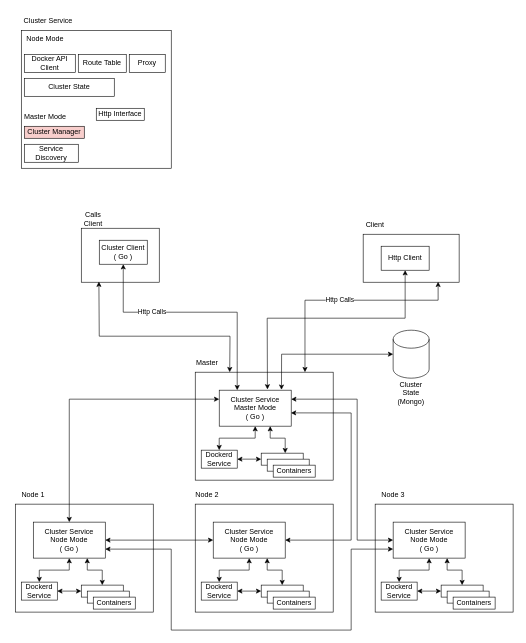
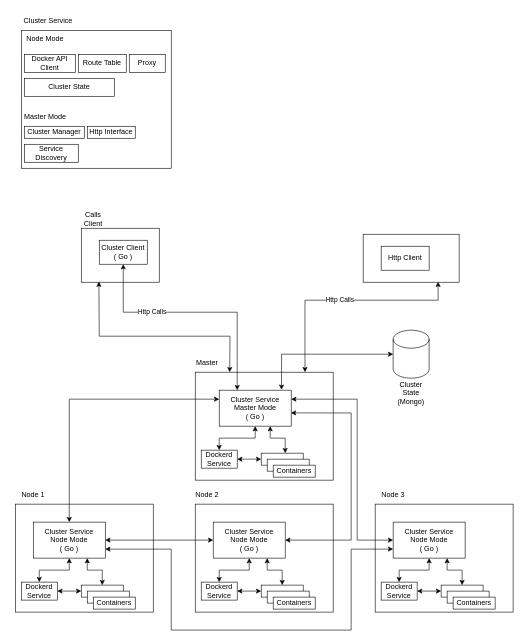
(120, 114) -> (111, 132)
(54, 132) -> (54, 132)
(375, 225) -> none
(267, 373) -> none
